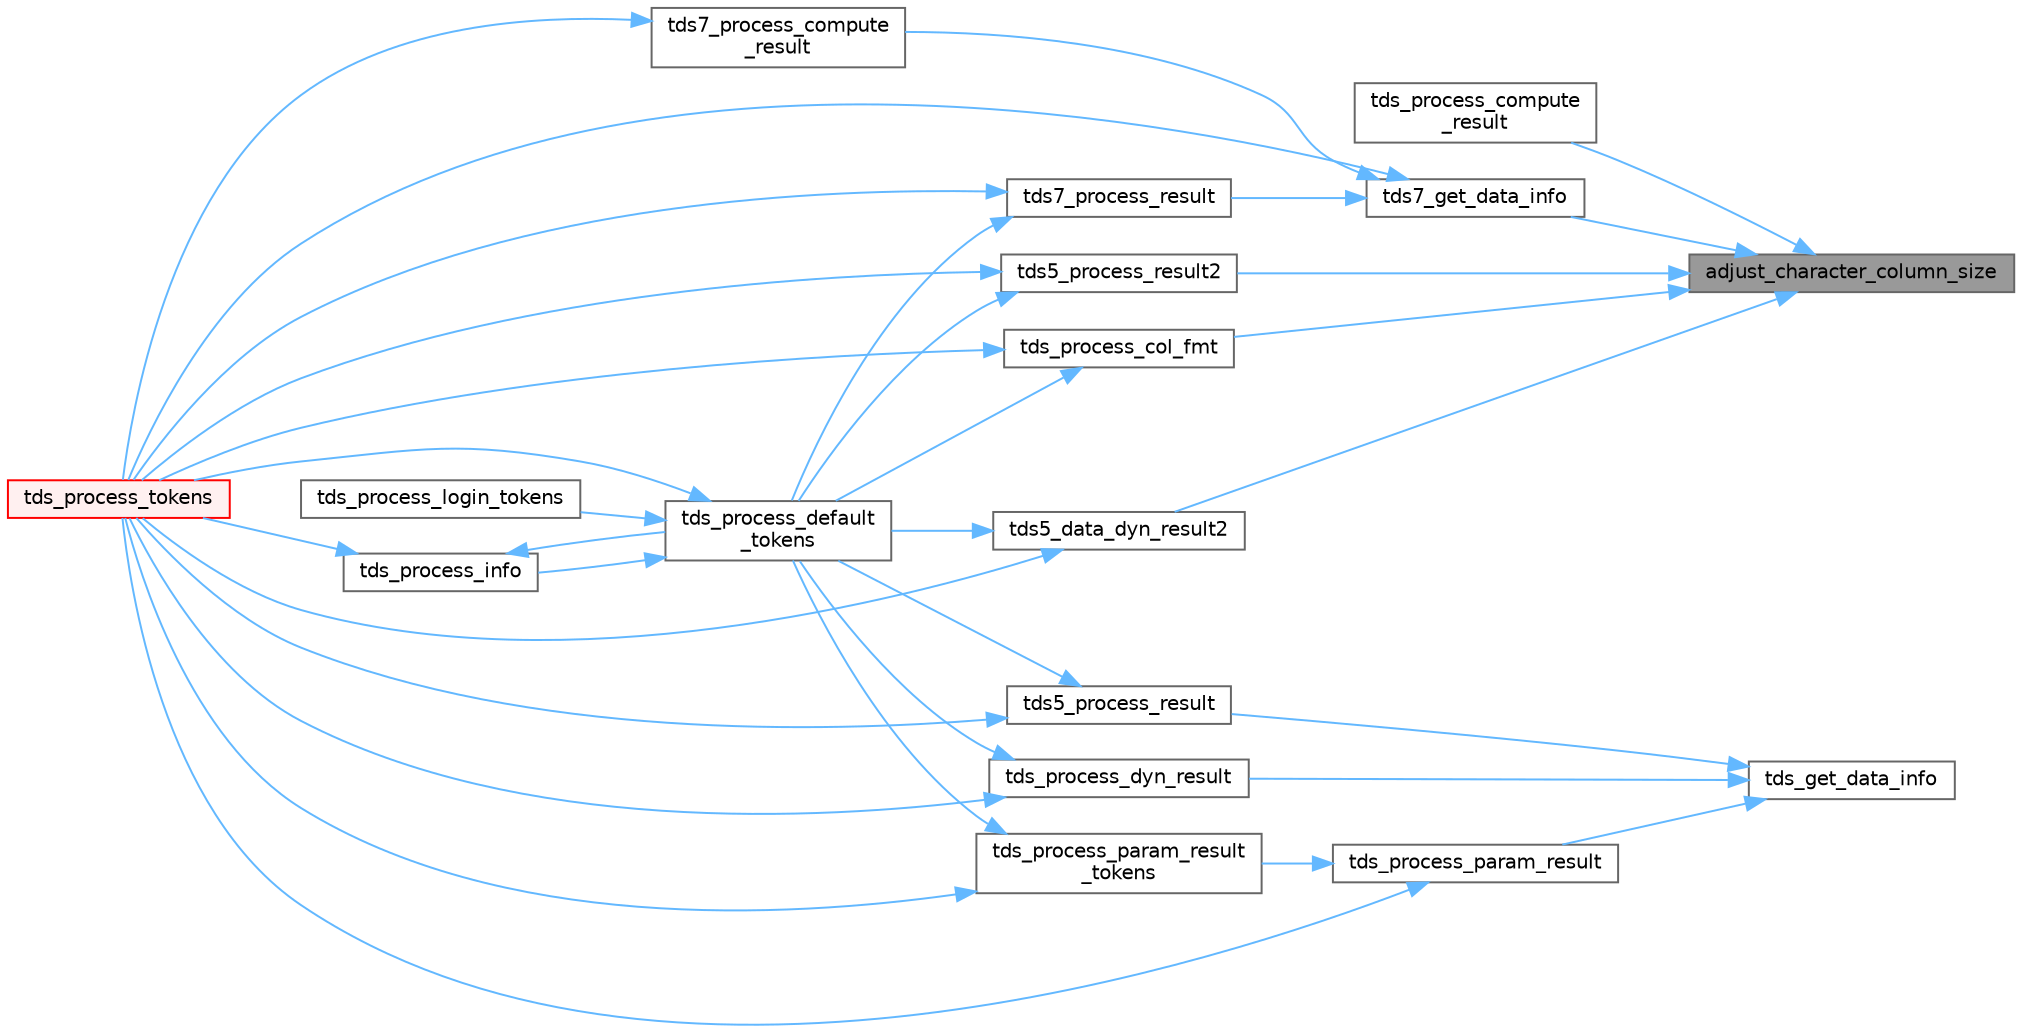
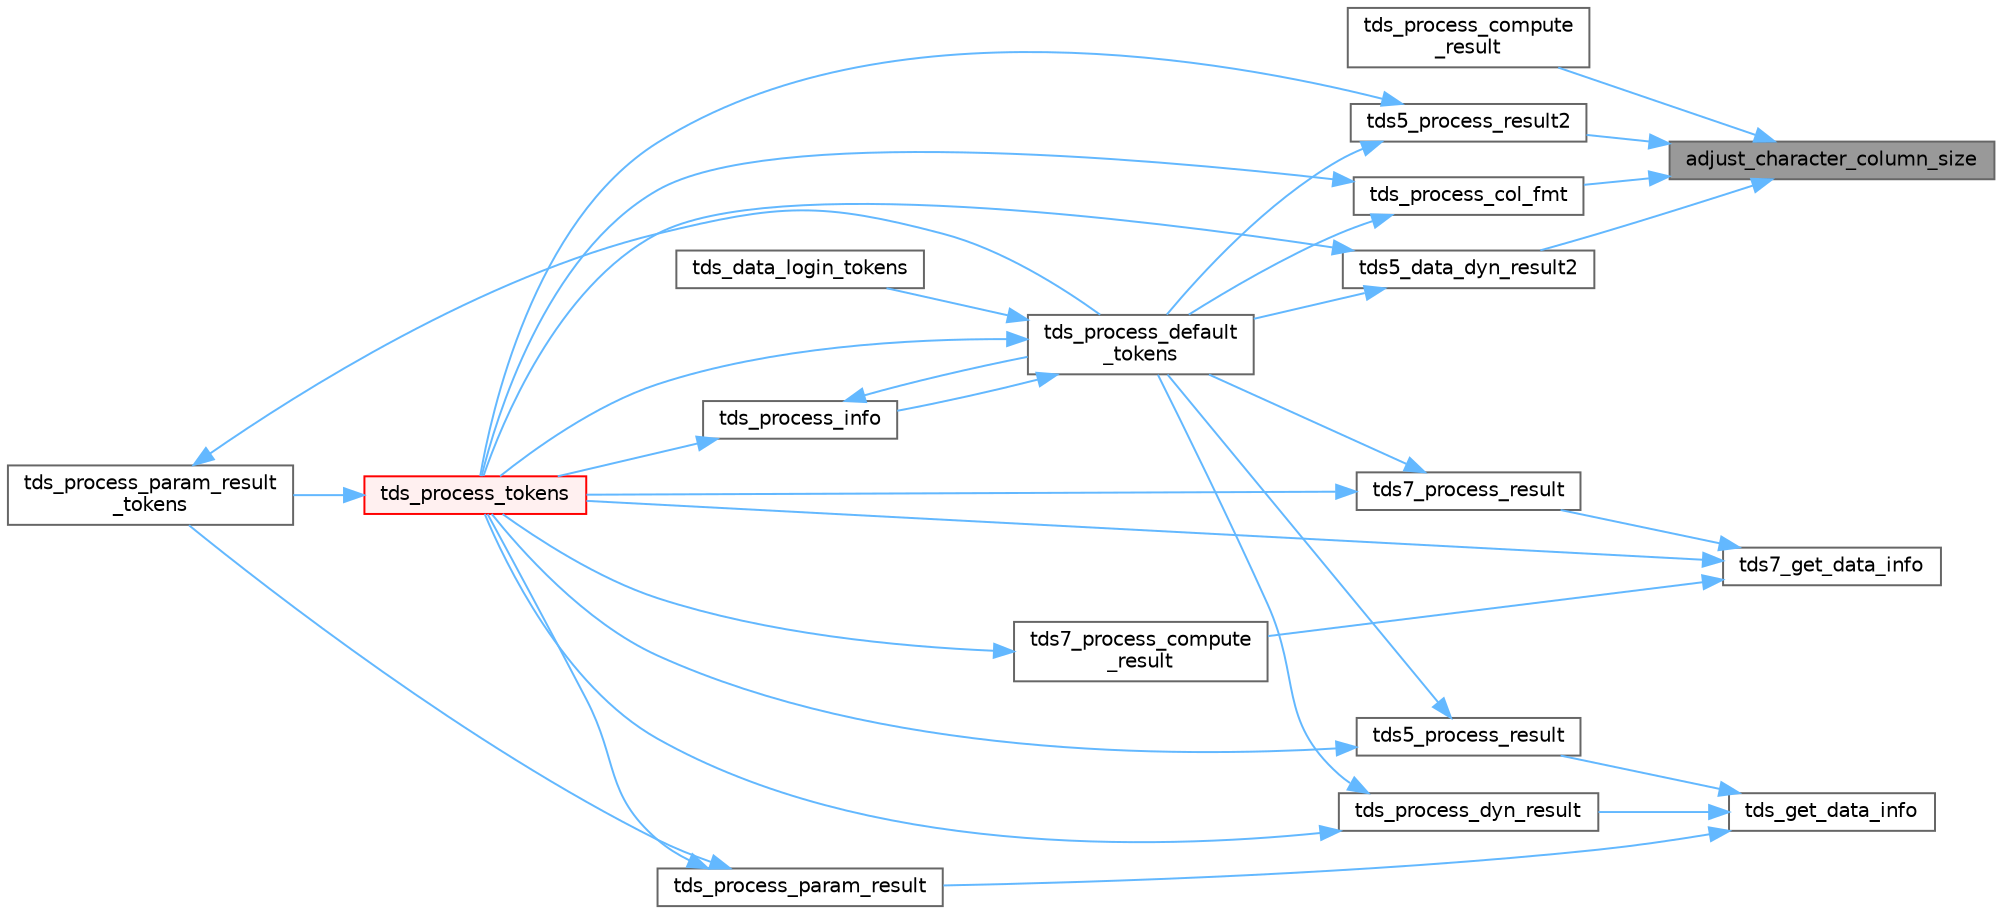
(1653, 234) -> none
(441, 499) -> (800, 269)
(450, 873) -> (319, 495)
